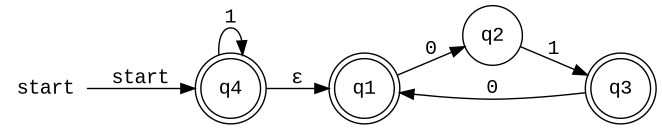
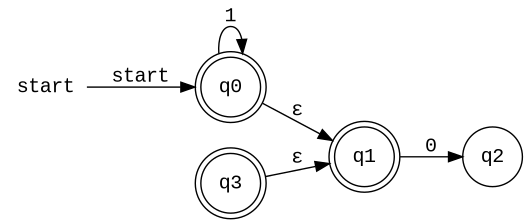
(547, 58) -> none
(231, 88) -> (231, 87)
(493, 88) -> (298, 158)
